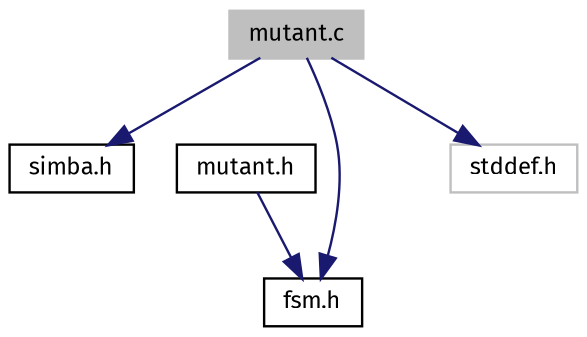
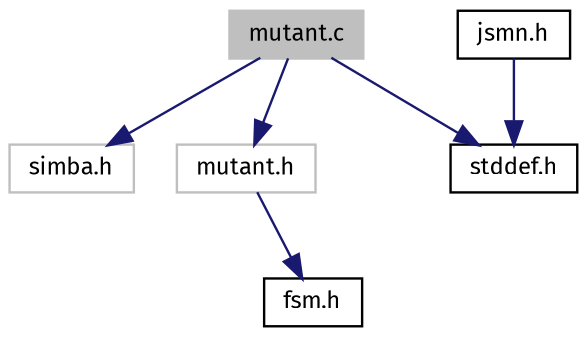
none -> (514, 35)
(338, 155) -> (276, 91)
(72, 169) -> (72, 169)
(246, 169) -> (246, 169)
(514, 169) -> (514, 169)
